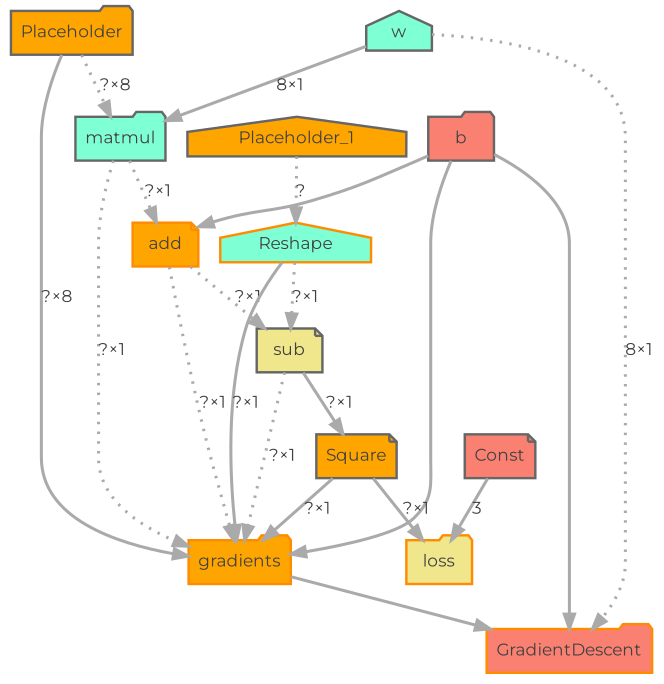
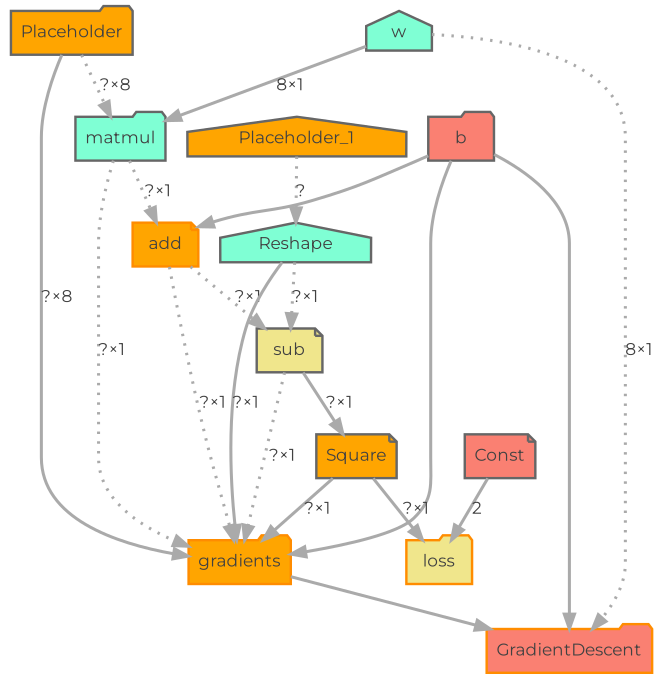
(296, 245) -> (296, 245)
(478, 509) -> (478, 509)
